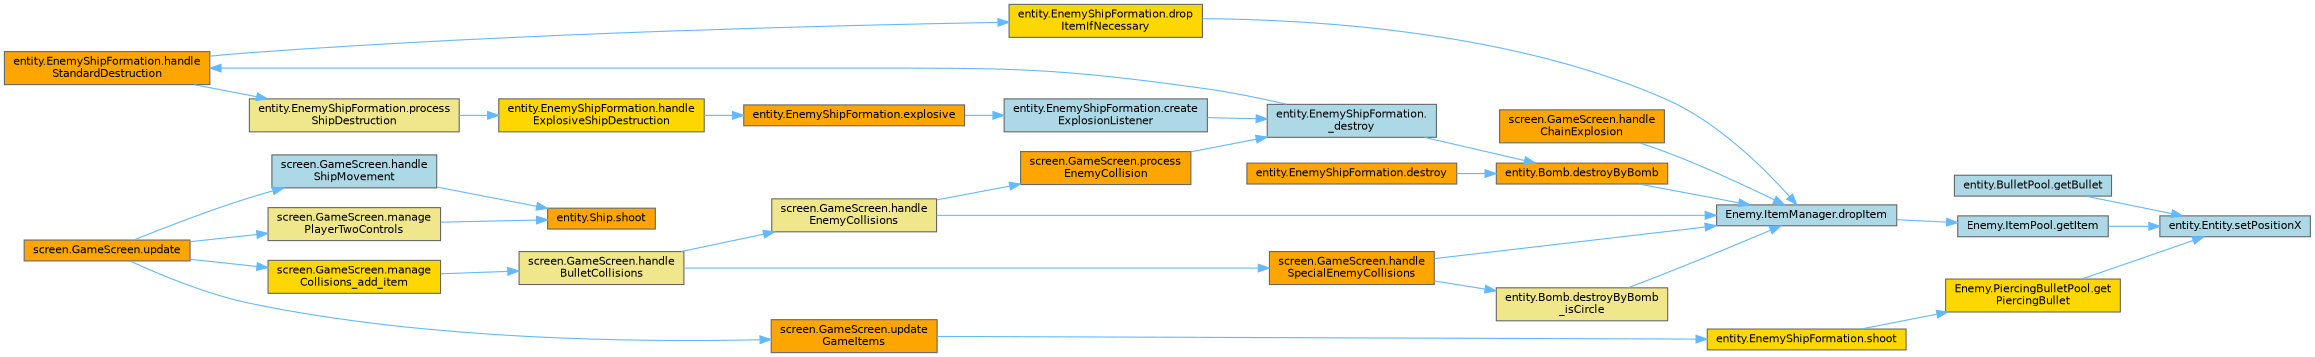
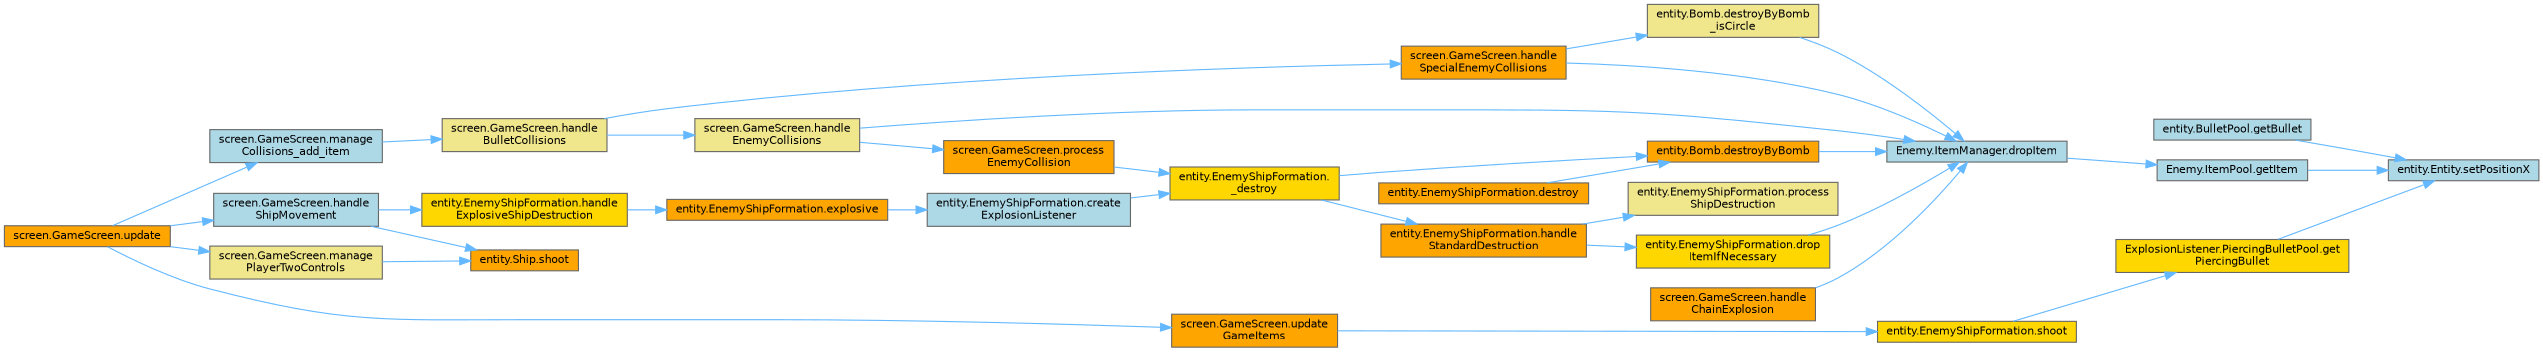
(473, 115) -> (394, 210)
(1352, 121) -> (1255, 183)
(354, 277) -> (296, 146)
(2033, 296) -> (2232, 256)
